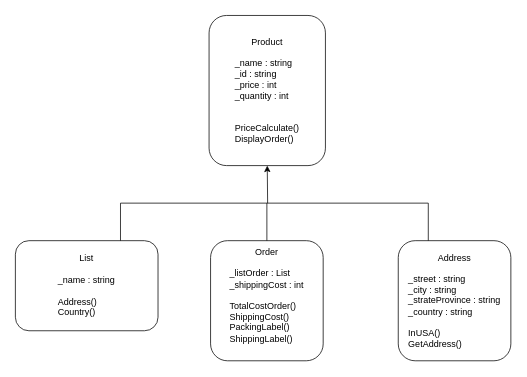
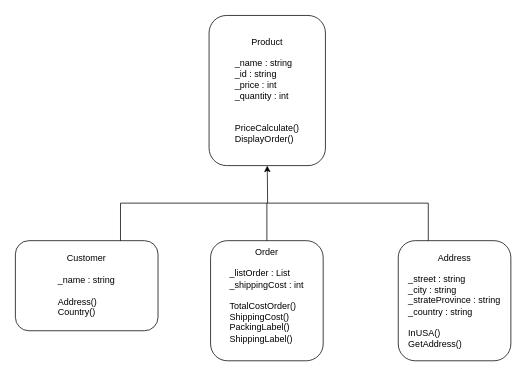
(87, 285) -> (87, 285)
